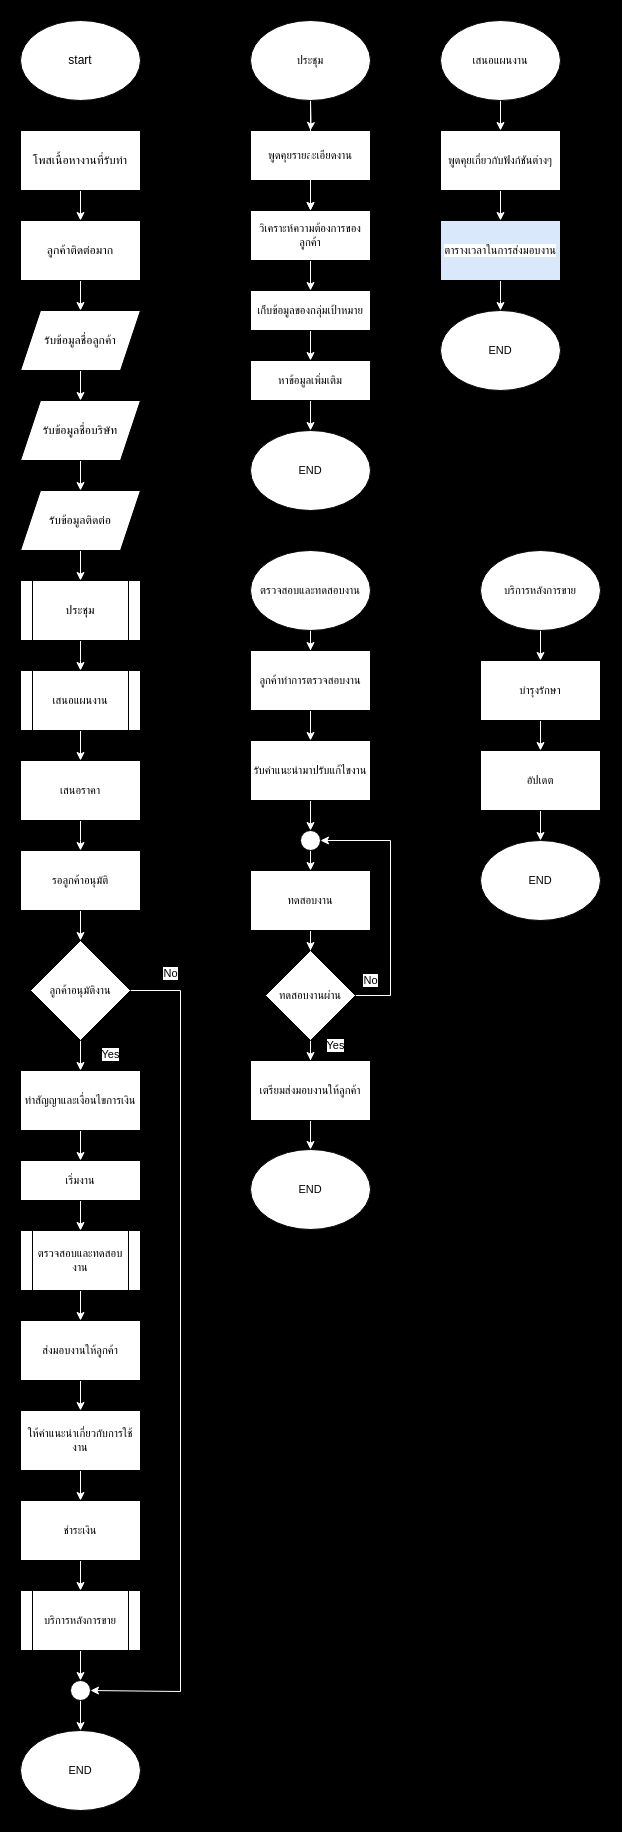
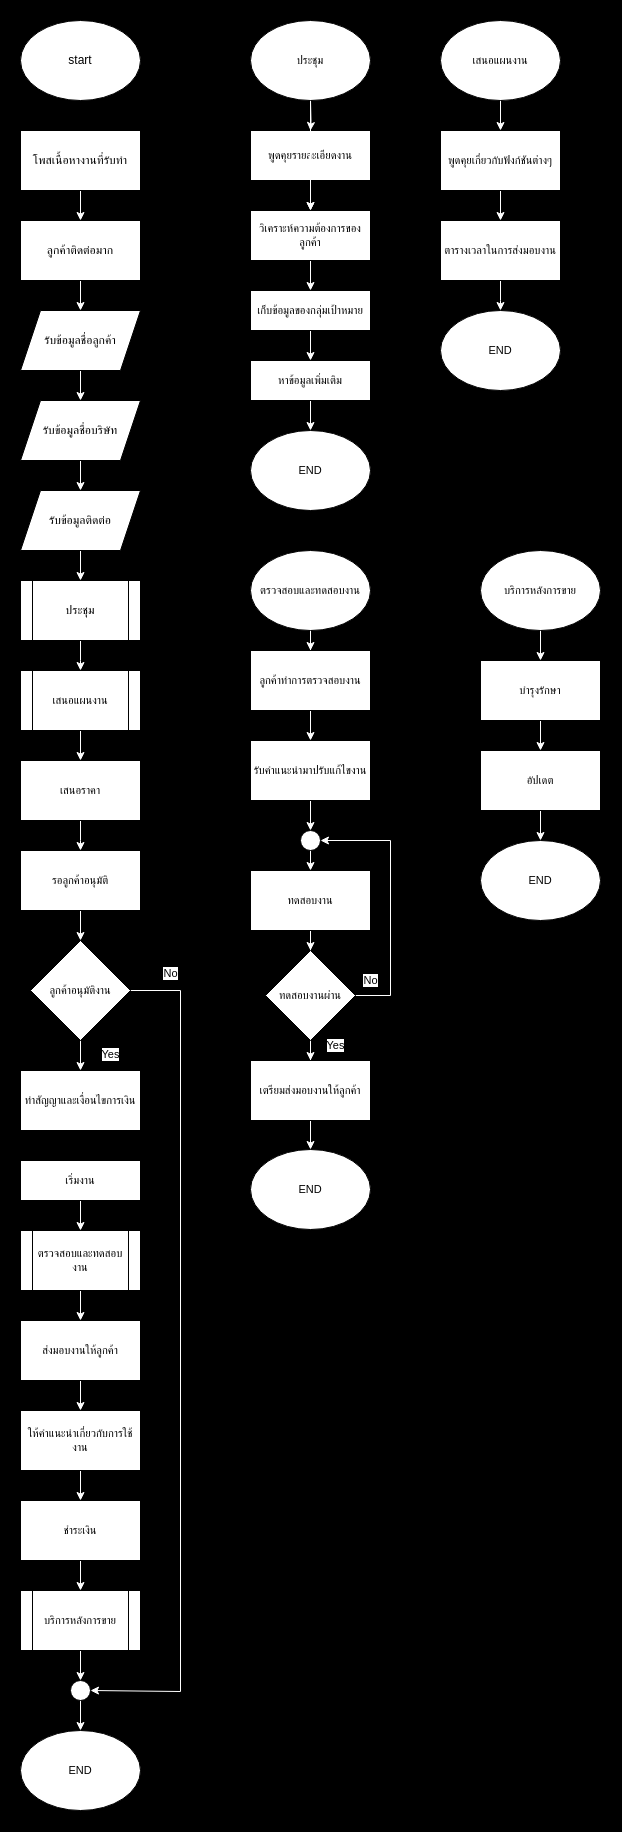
(501, 251) -> (501, 251)
(81, 1150) -> none
